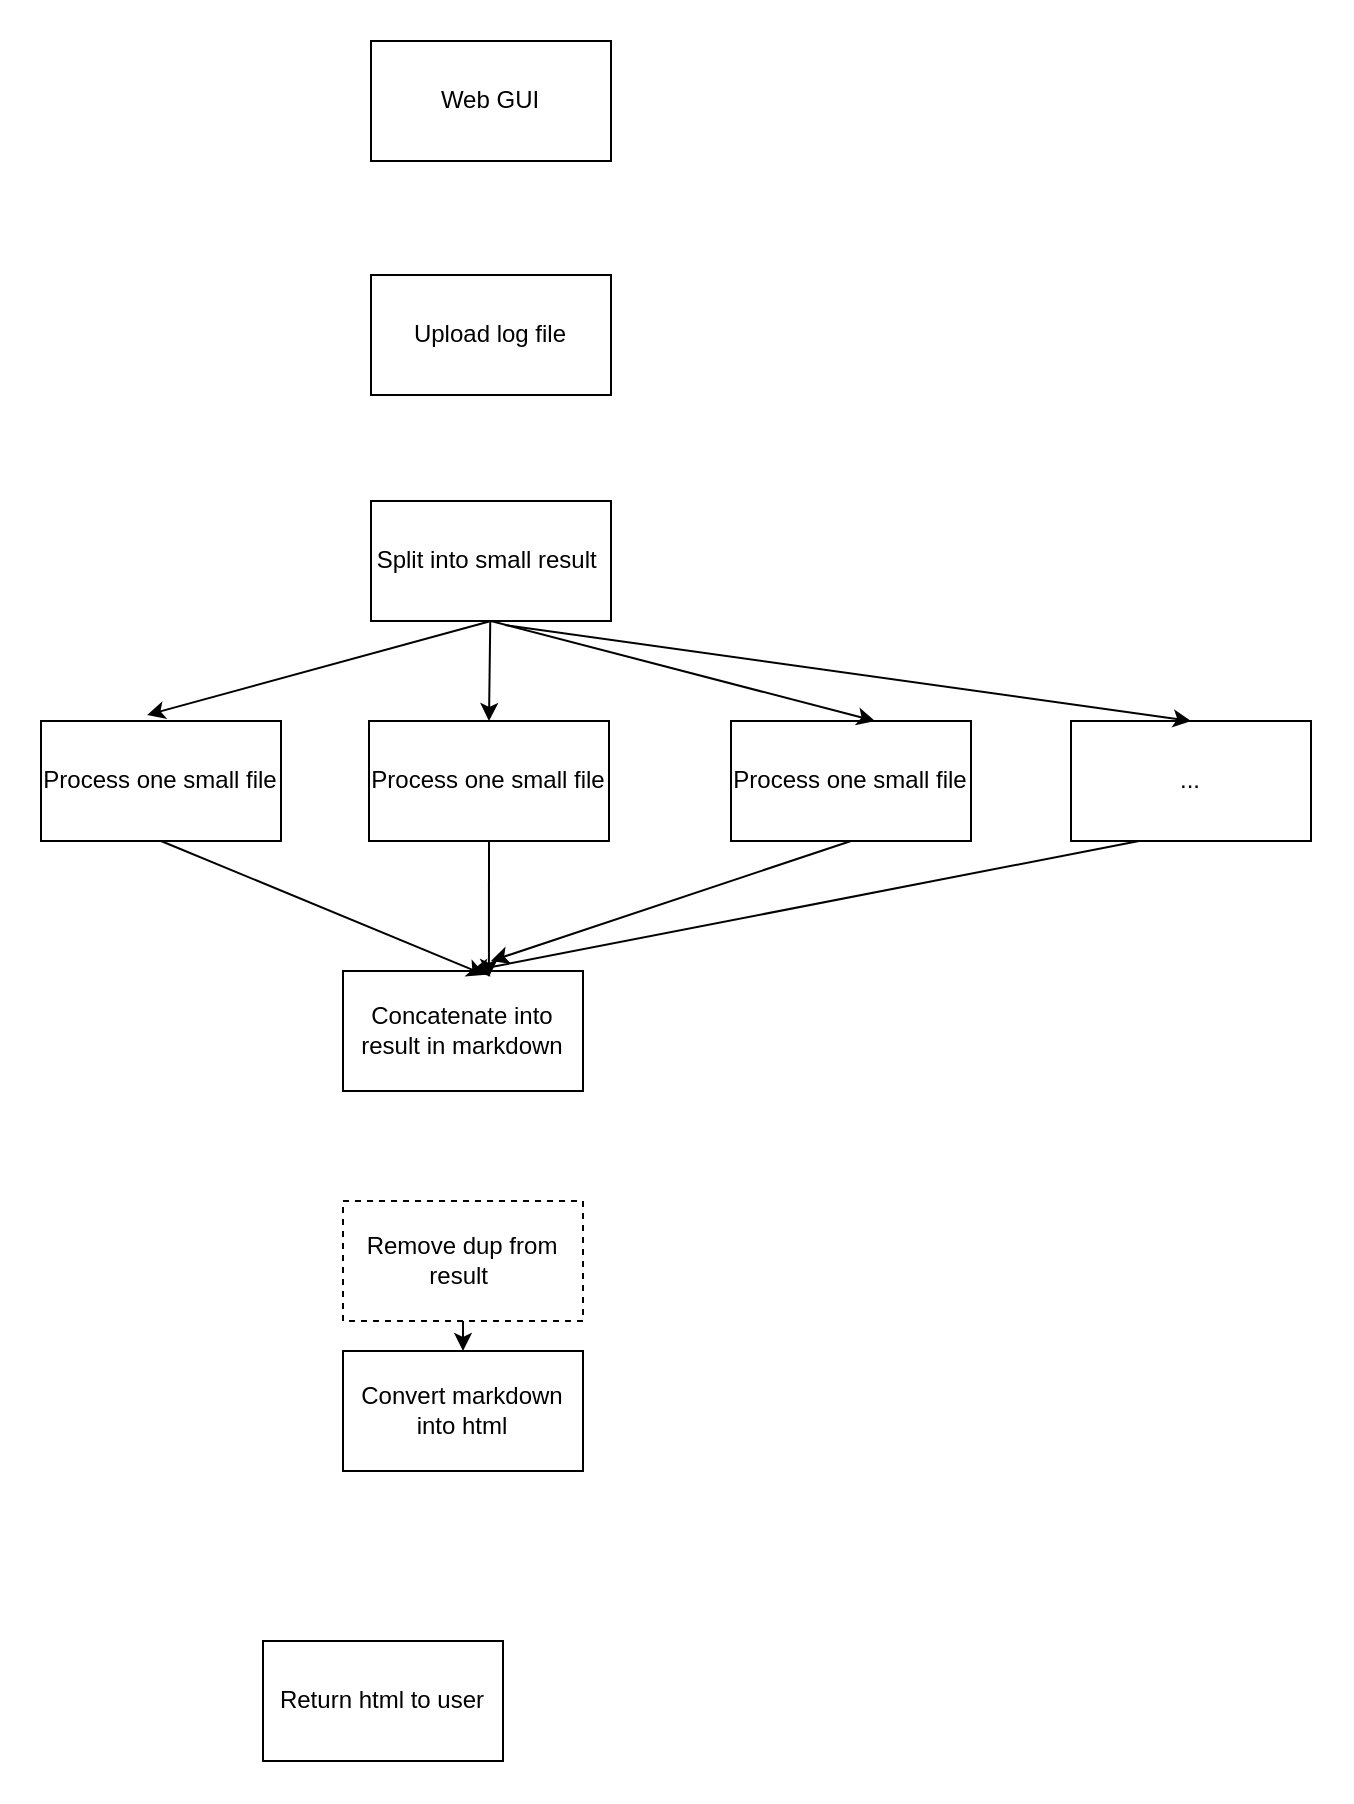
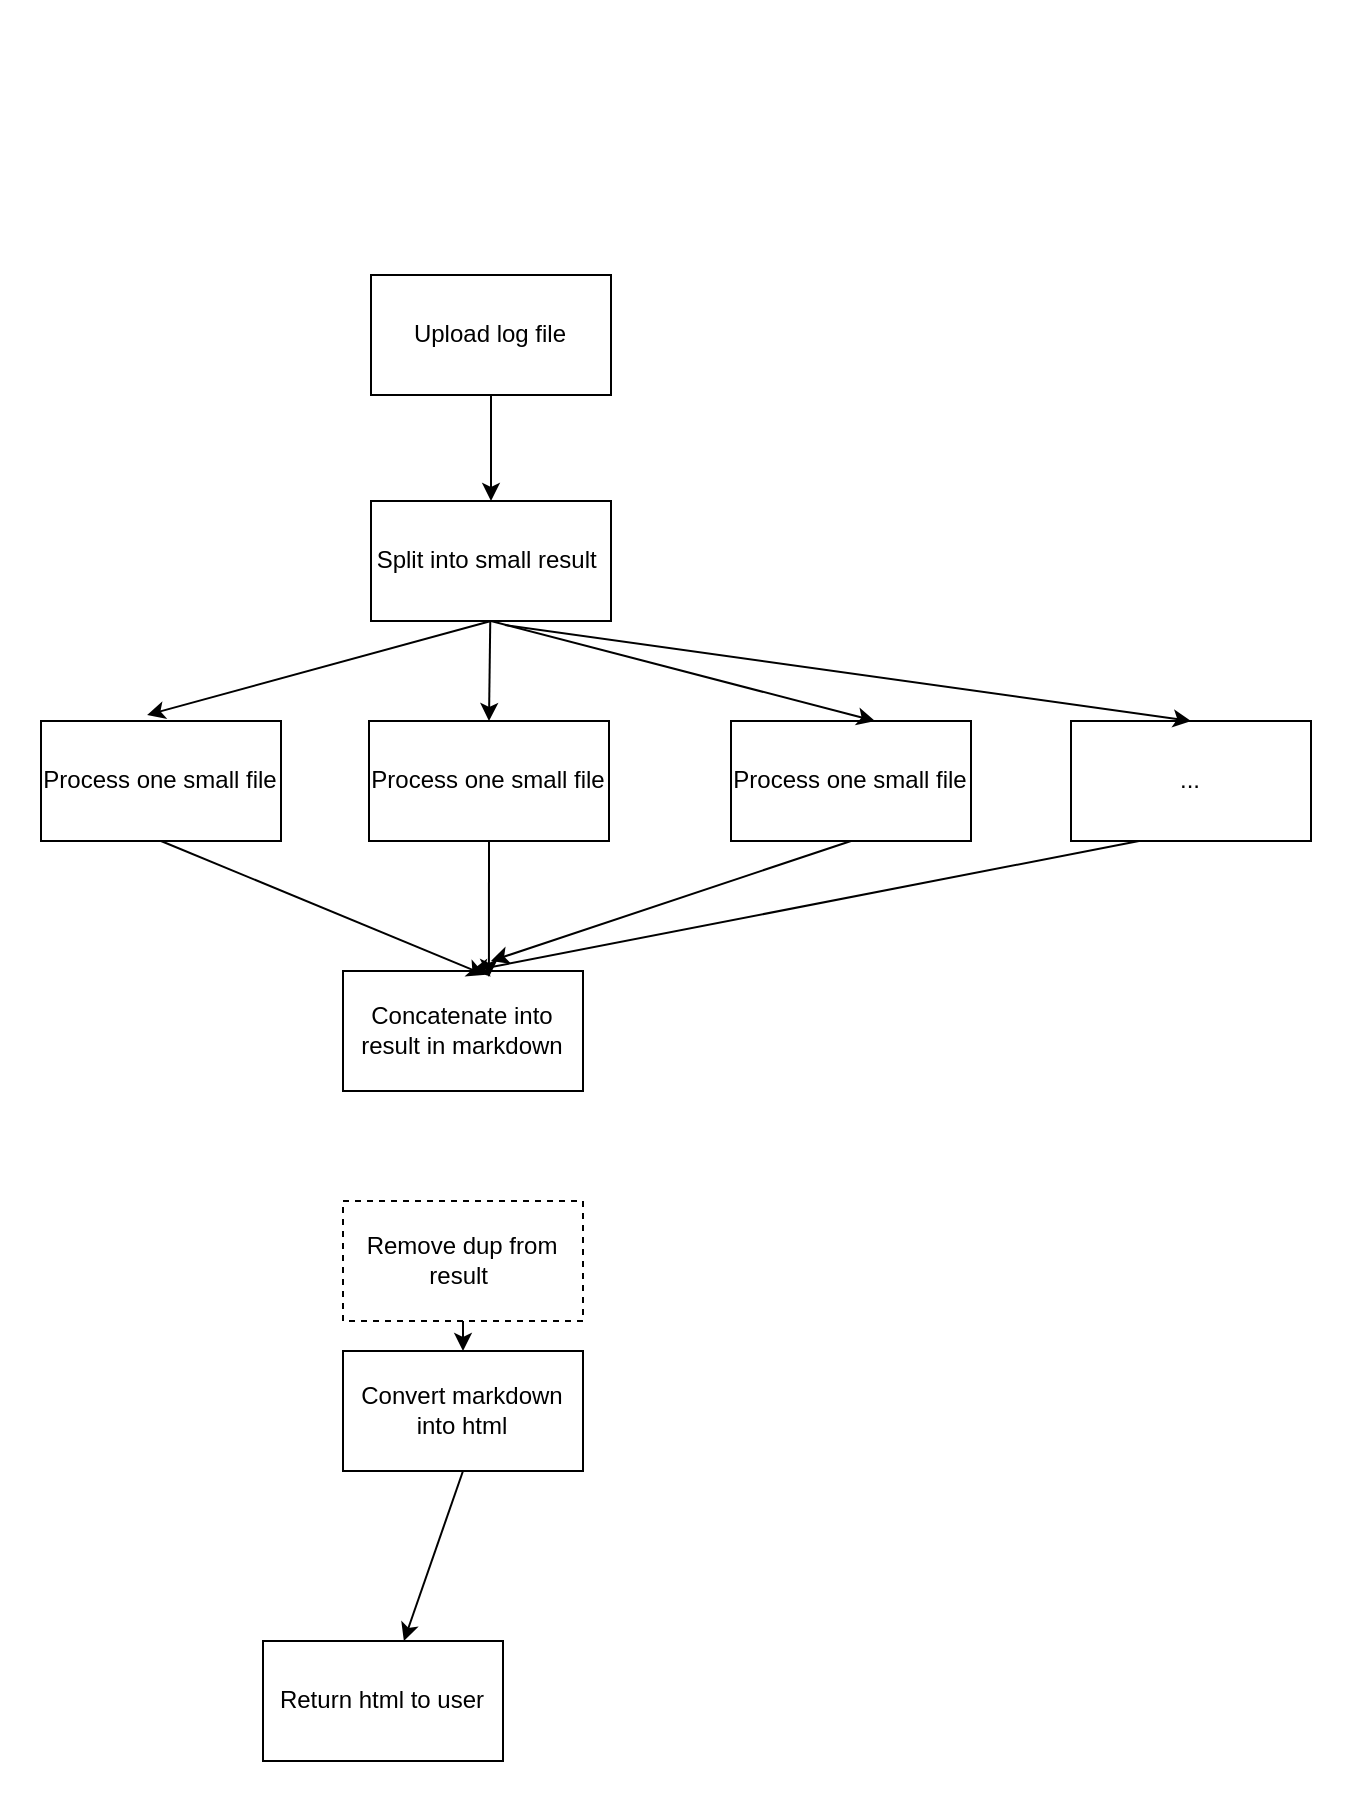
(491, 101) -> none
none -> (491, 441)
none -> (436, 1550)
